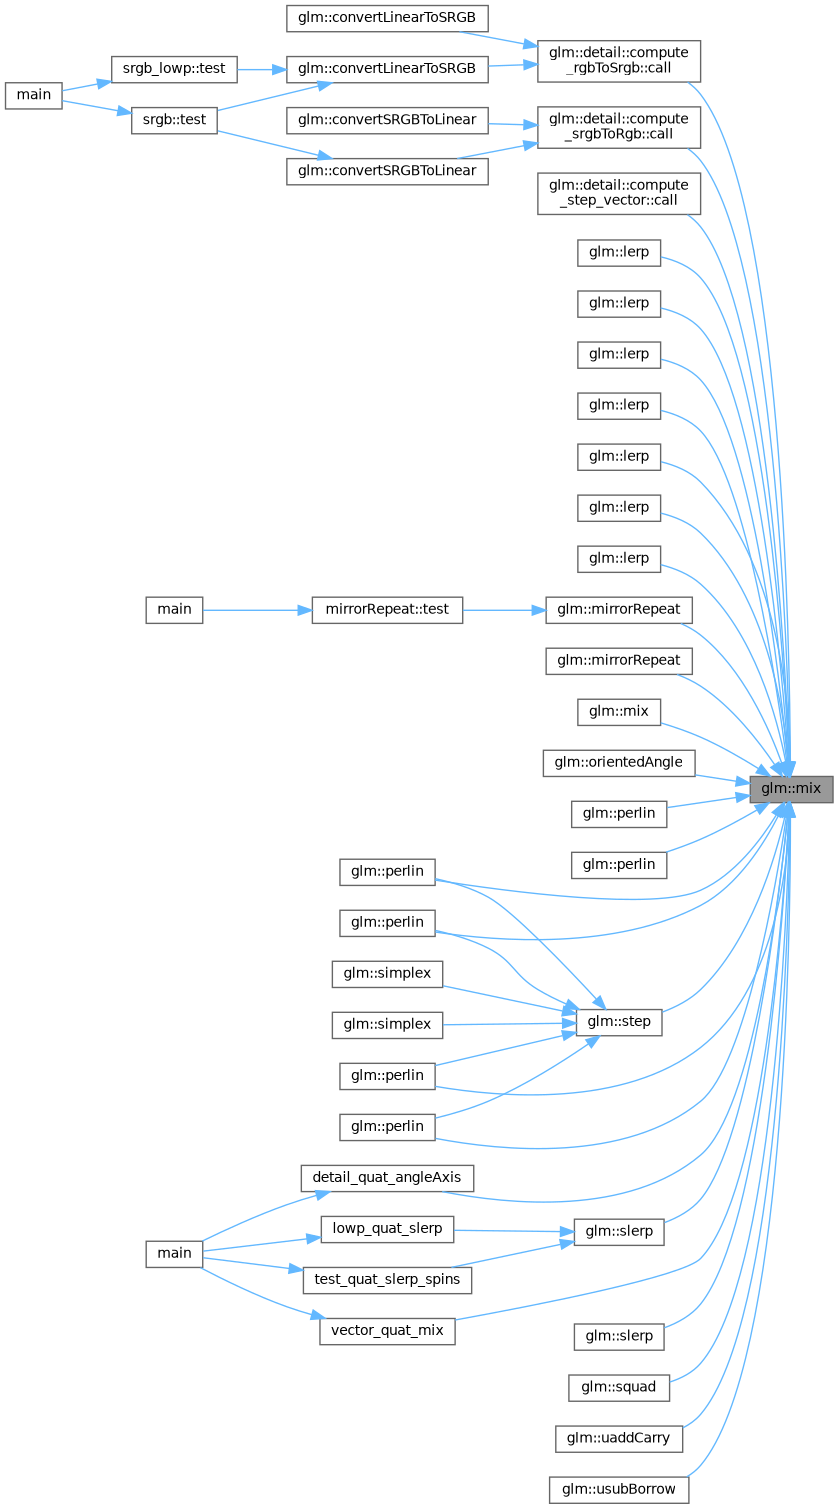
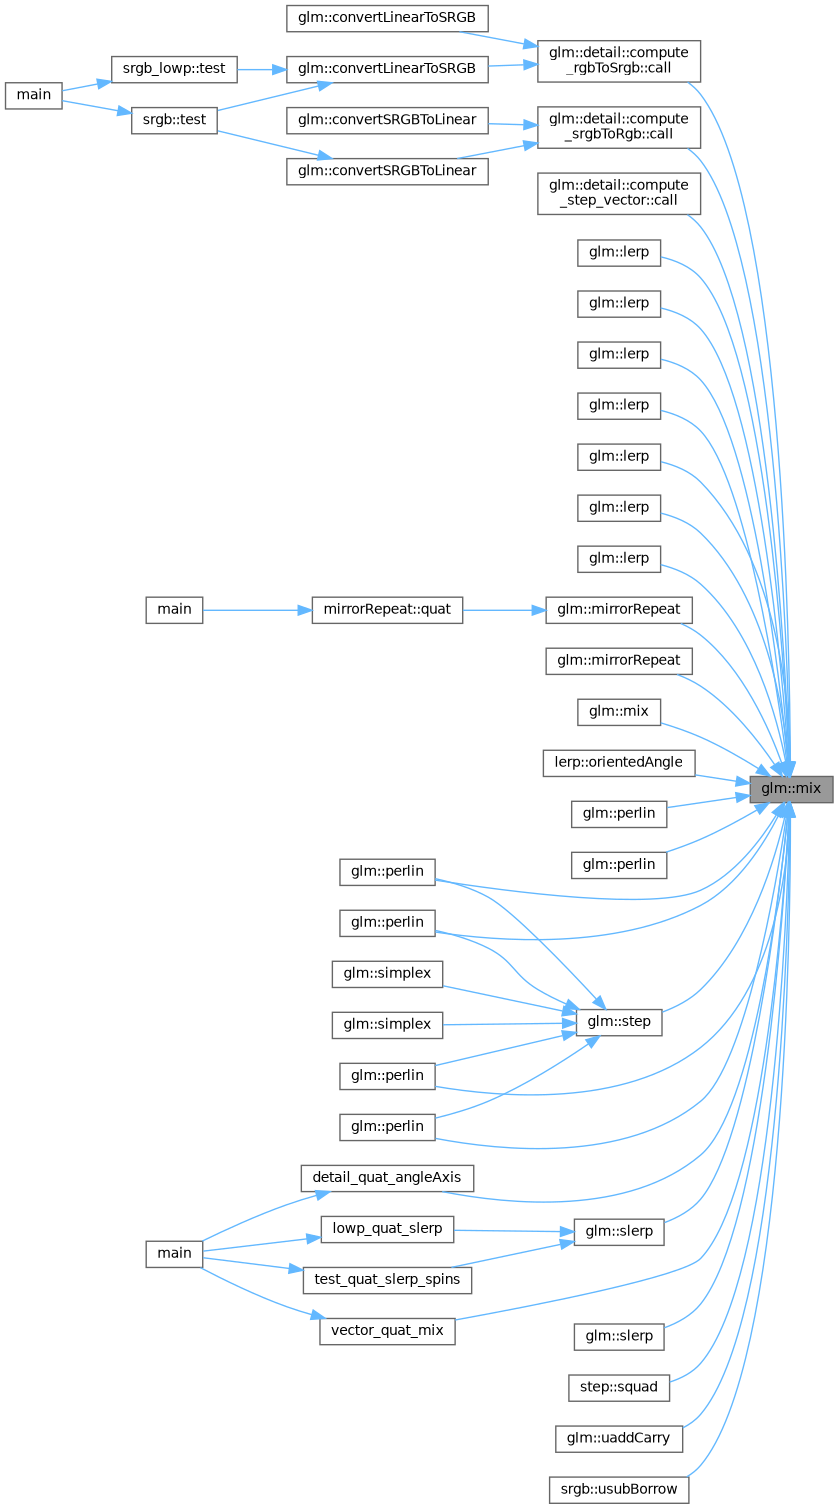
(388, 610) -> (388, 610)
(619, 763) -> (619, 763)
(619, 1388) -> (619, 1388)
(619, 1490) -> (619, 1490)
